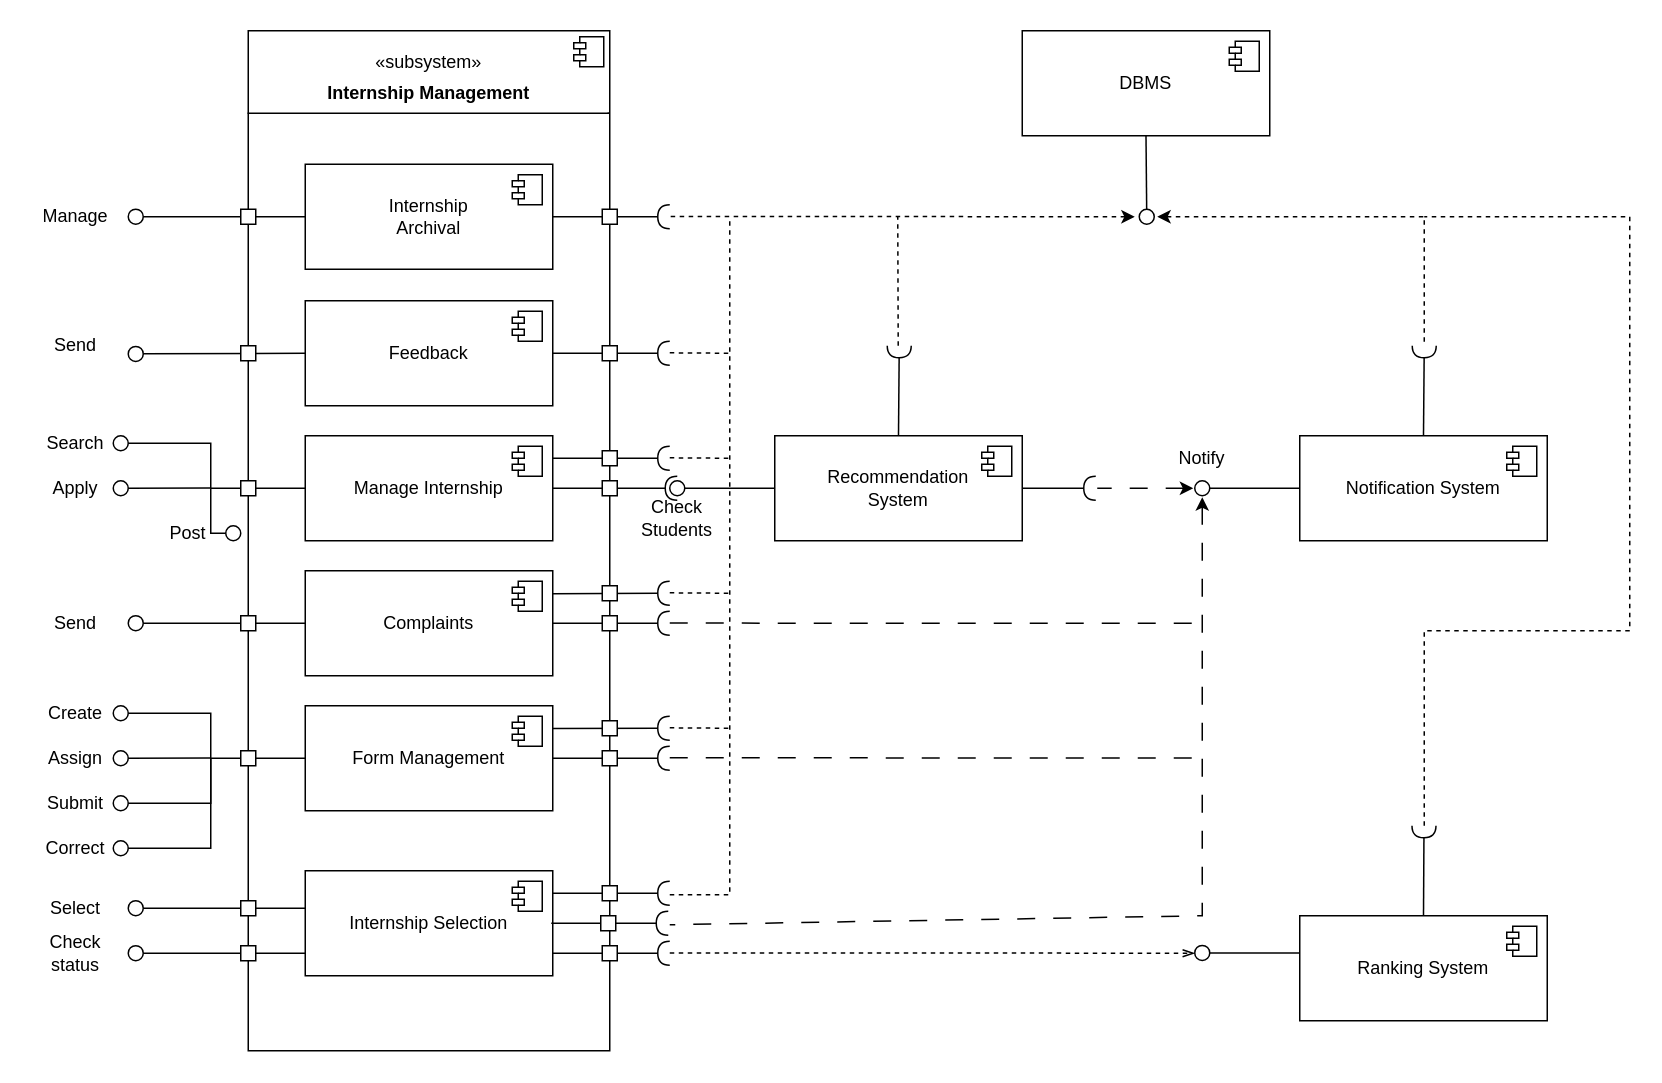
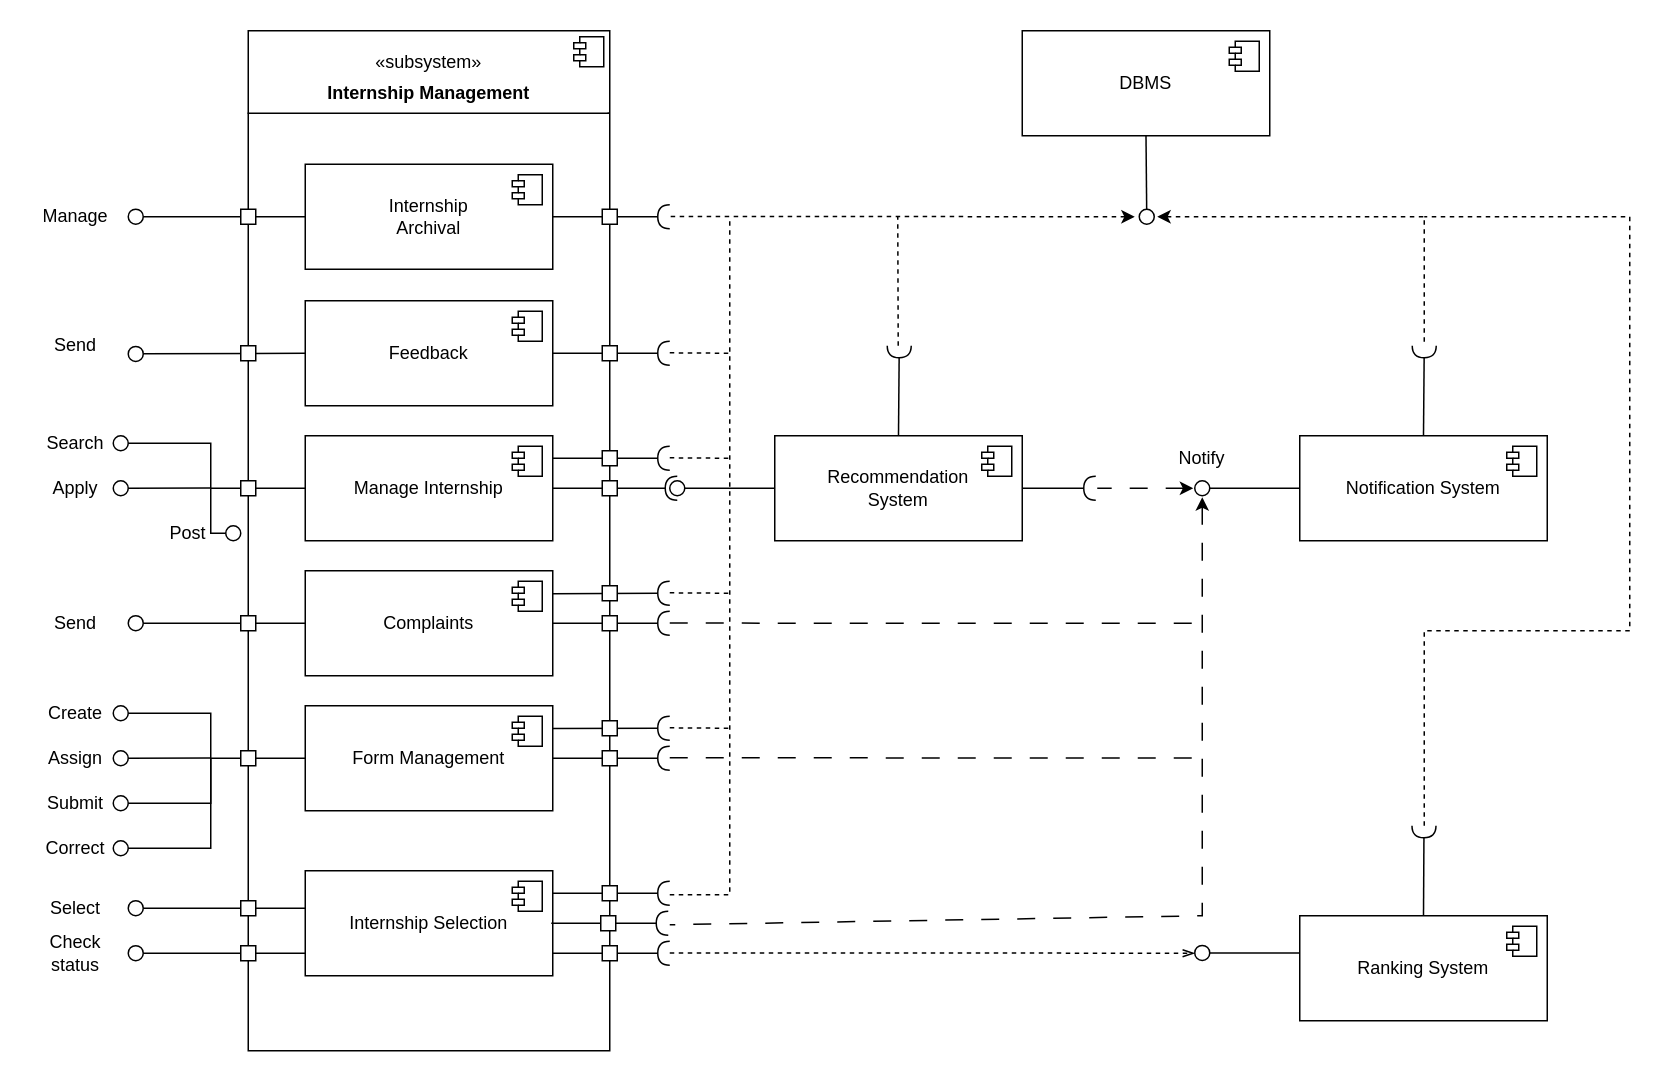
(677, 518) -> none
